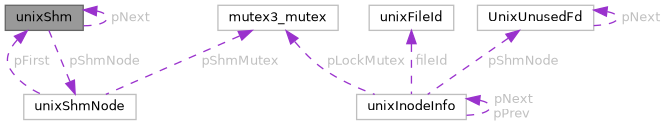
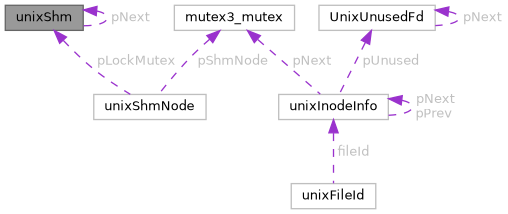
(59, 56) -> none
(30, 61) -> (135, 61)
(238, 61) -> (231, 61)
(365, 61) -> (310, 61)
(522, 61) -> (389, 61)
(411, 69) -> (334, 158)
